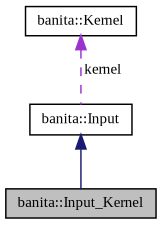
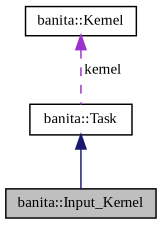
(81, 120) -> (81, 120)
